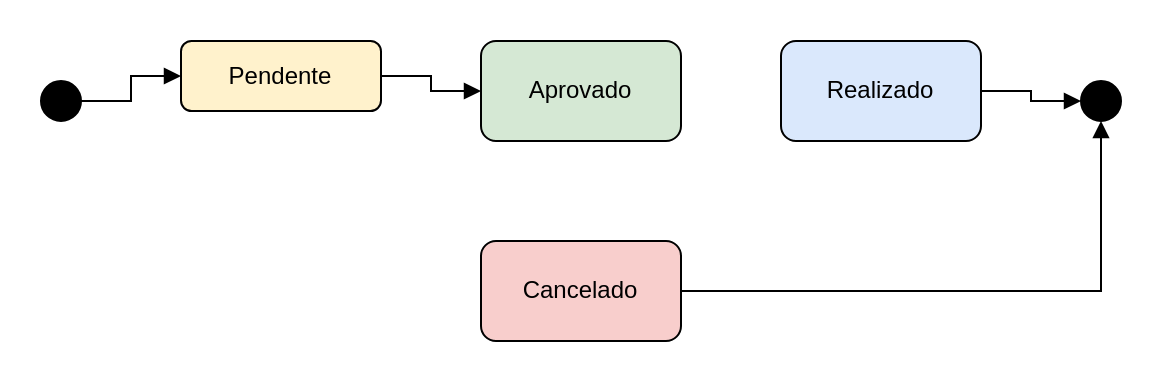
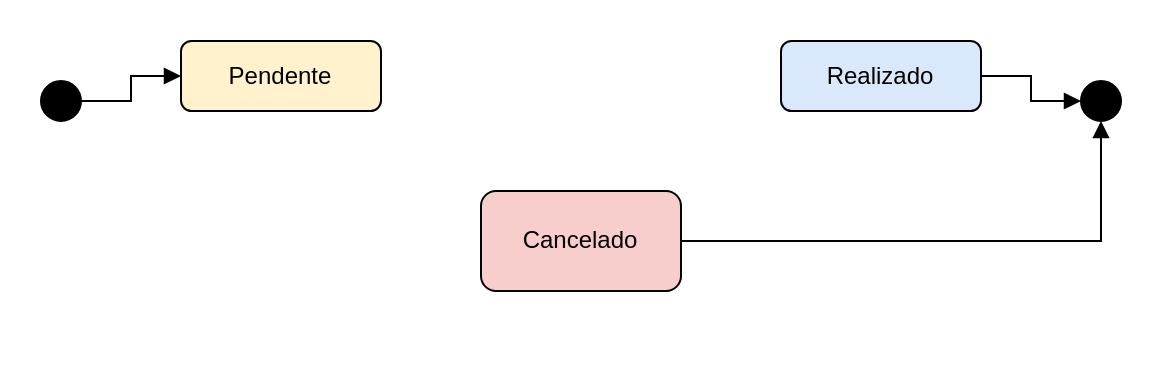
(430, 76) -> none
(581, 91) -> none
(881, 91) -> (881, 76)
(581, 291) -> (581, 241)
